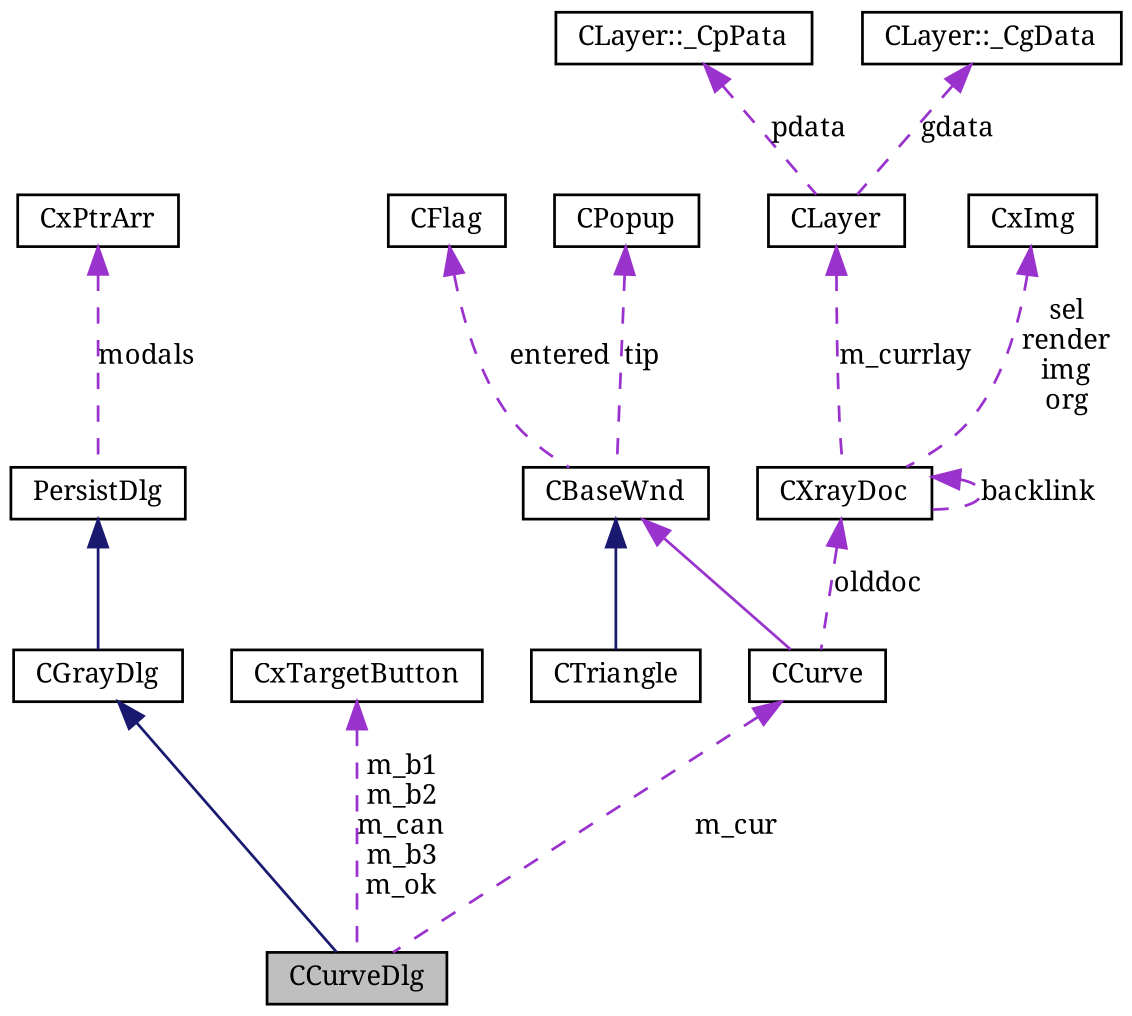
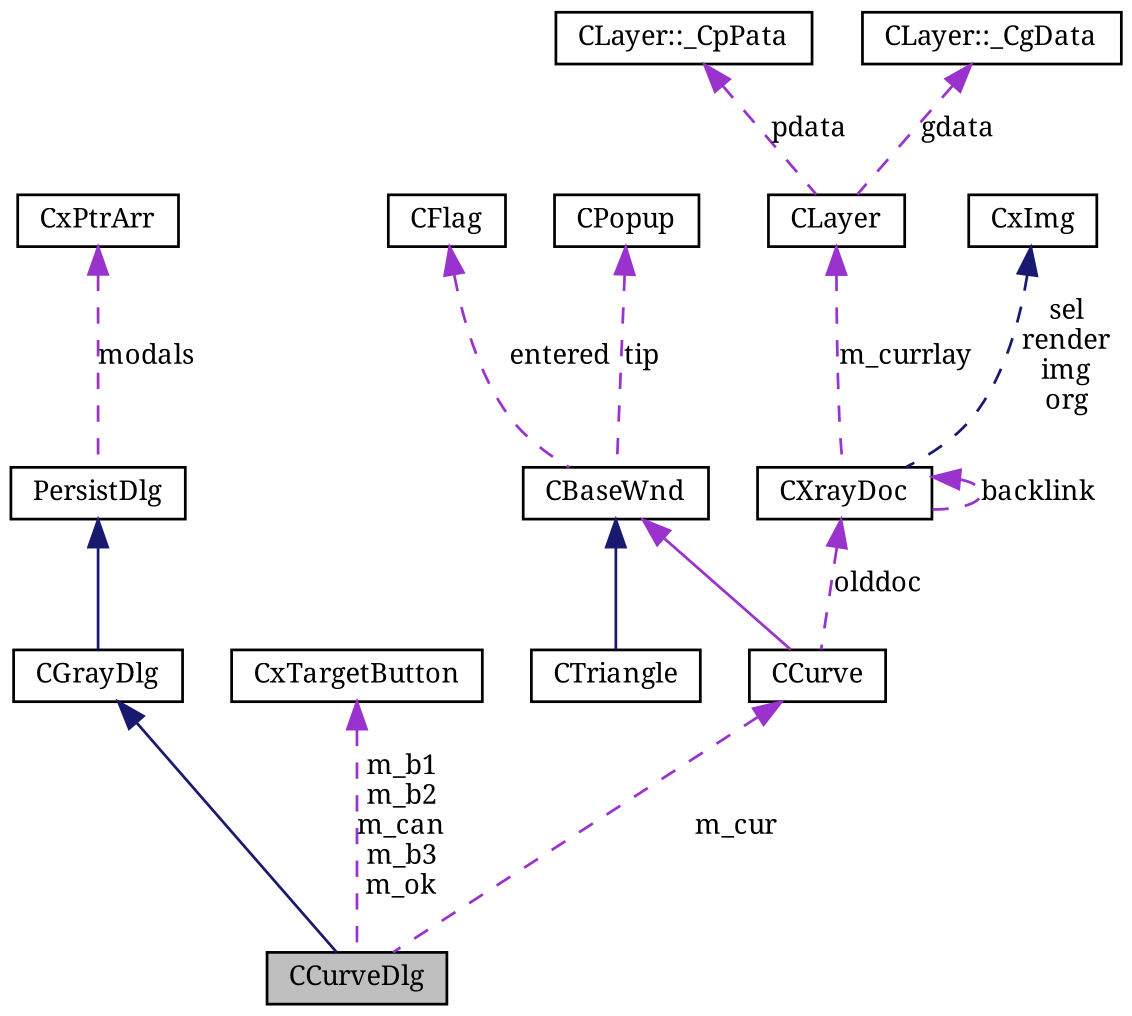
(992, 387) -> (992, 387)
